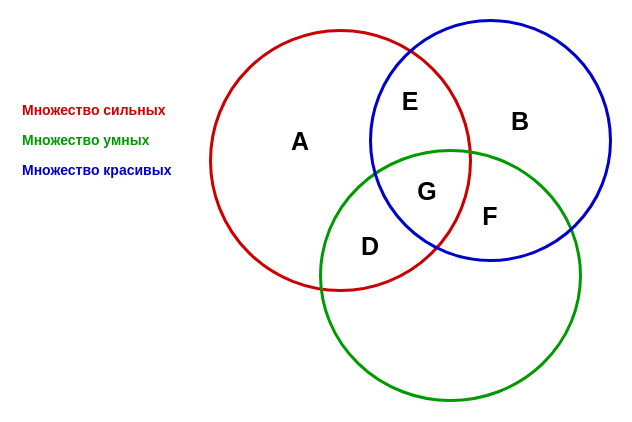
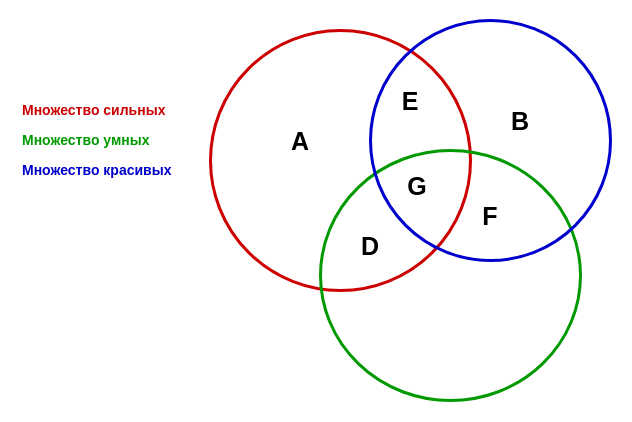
(428, 191) -> (418, 186)
